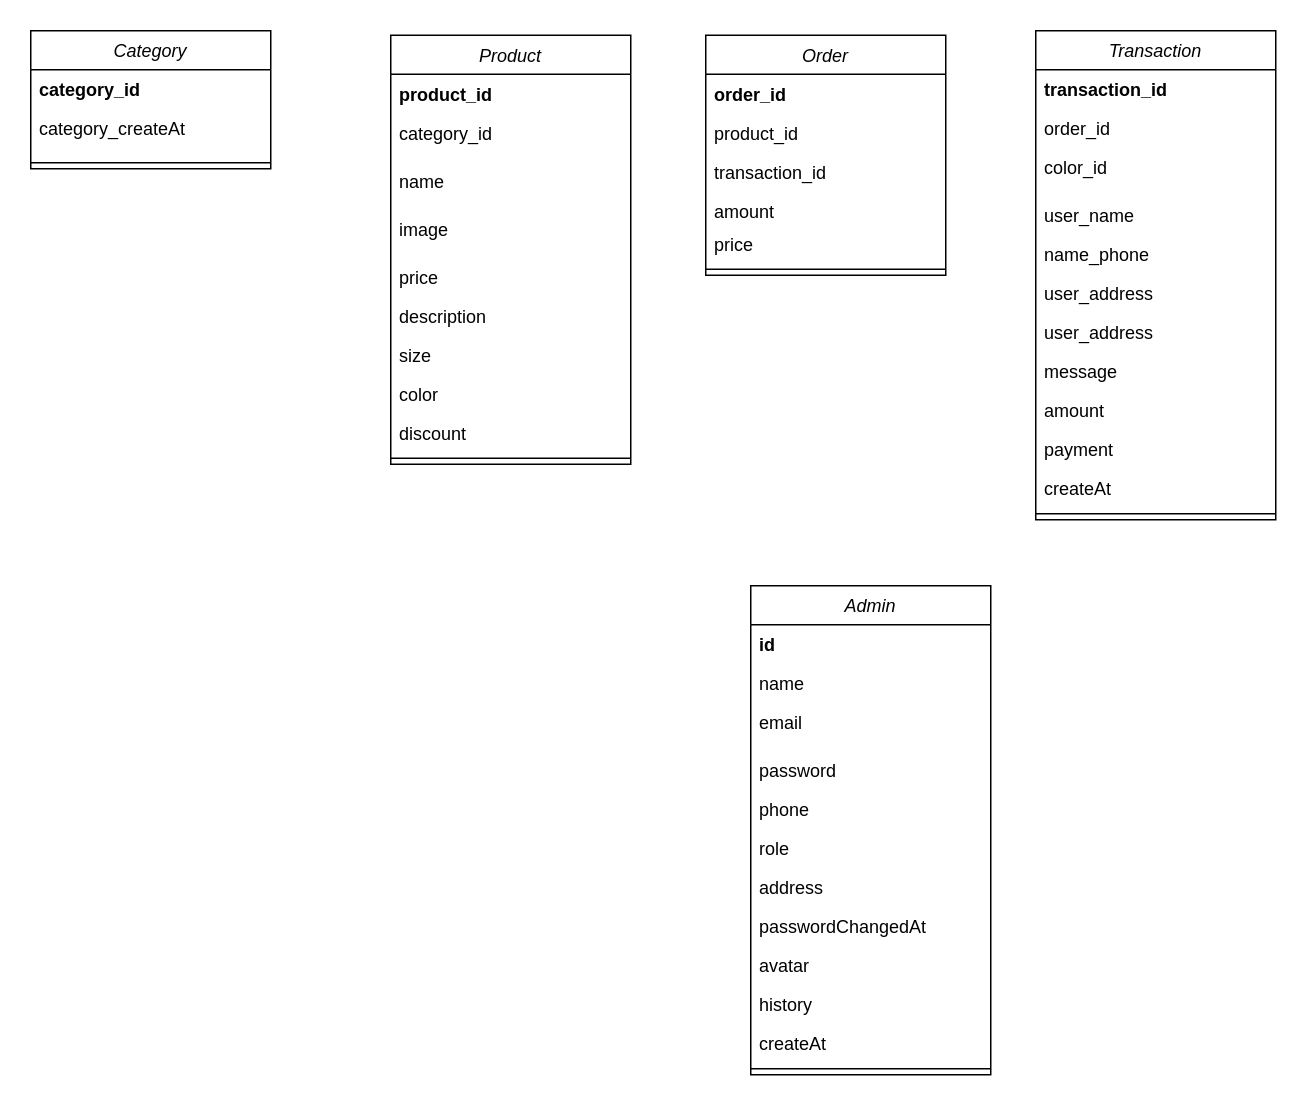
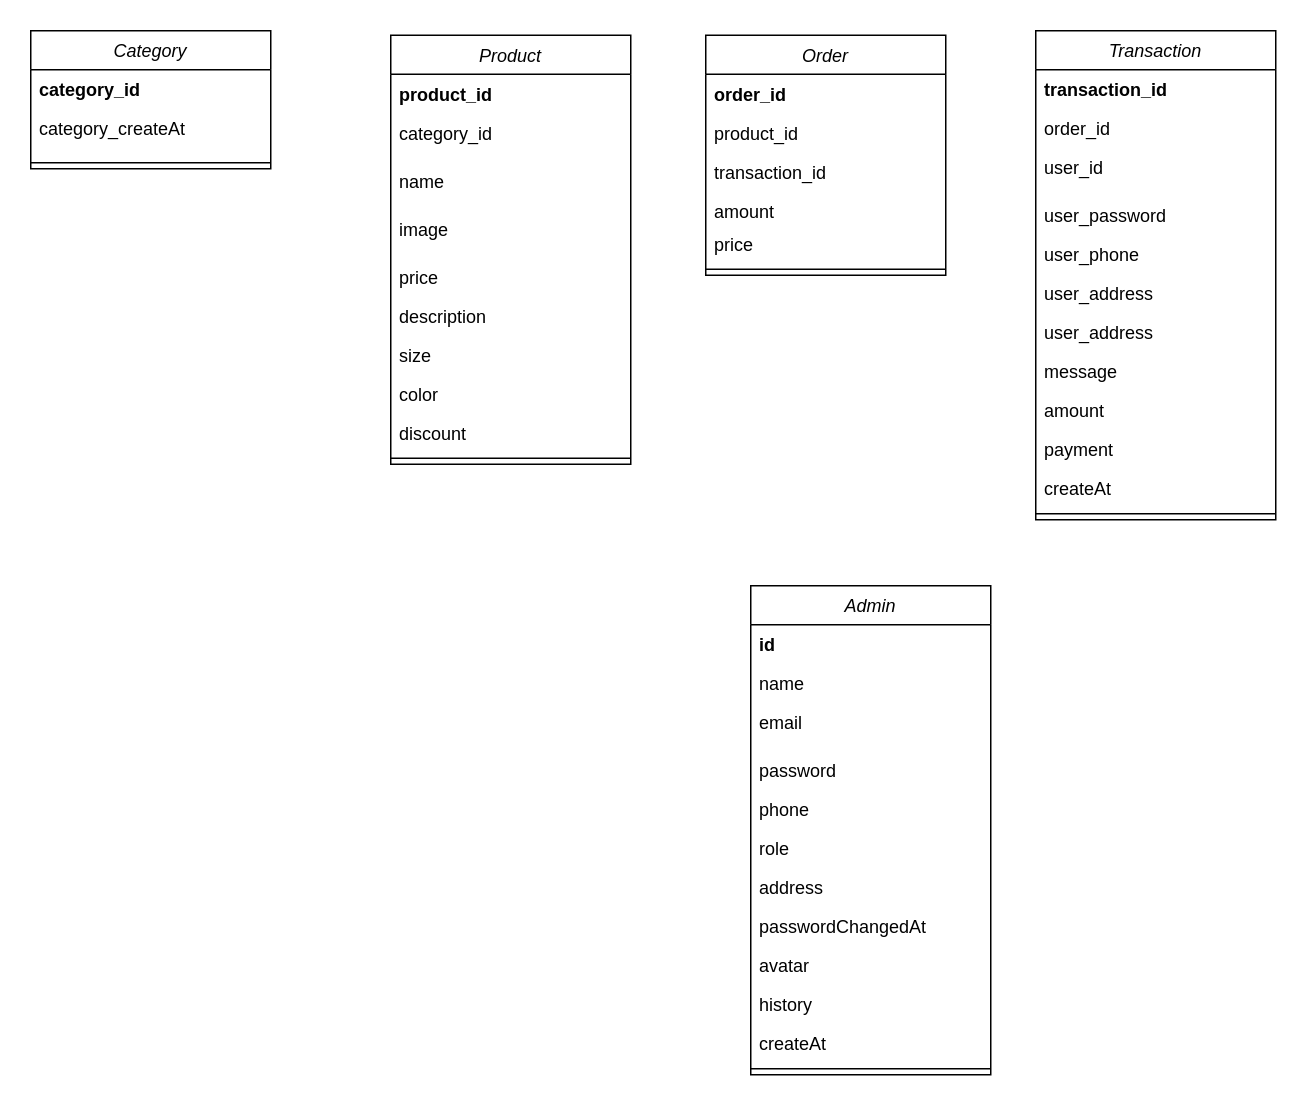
(1080, 168) -> (1077, 168)
(1089, 216) -> (1110, 216)
(1094, 255) -> (1094, 255)
